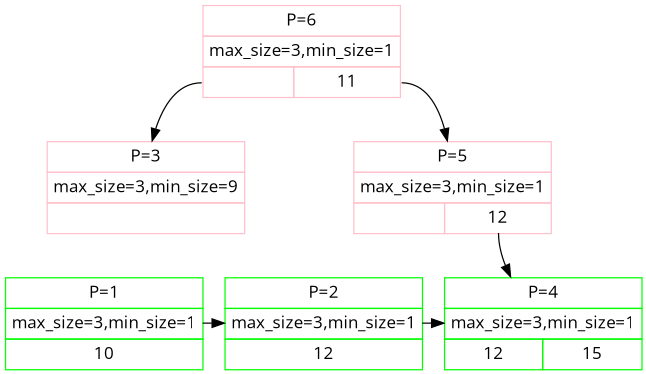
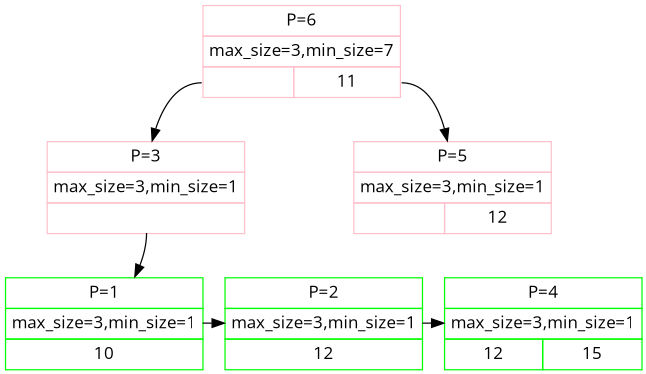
(302, 51) -> (302, 51)
(146, 187) -> (146, 187)
none -> (145, 250)
(500, 250) -> none
